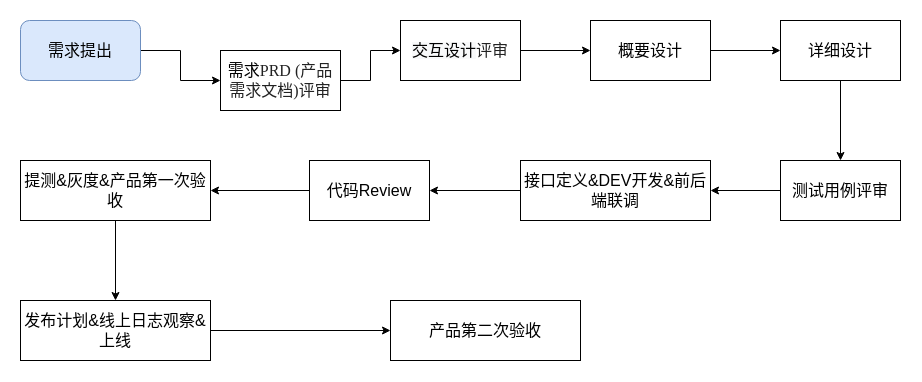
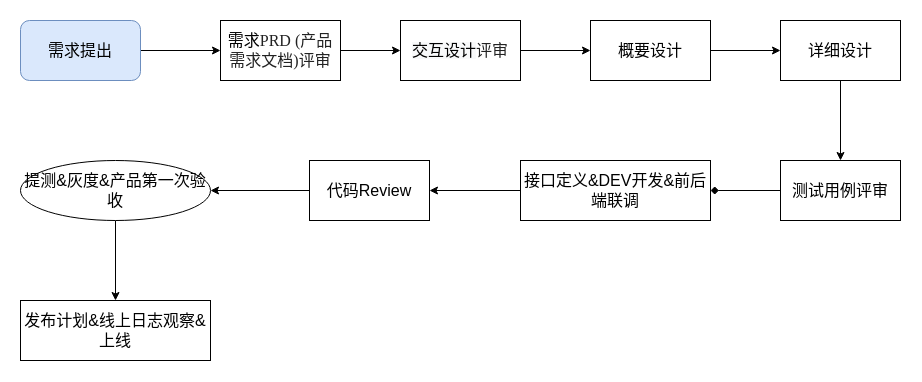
(281, 81) -> (281, 51)
(116, 191) -> (116, 191)
(718, 191) -> (719, 191)
(297, 331) -> none
(486, 331) -> none
